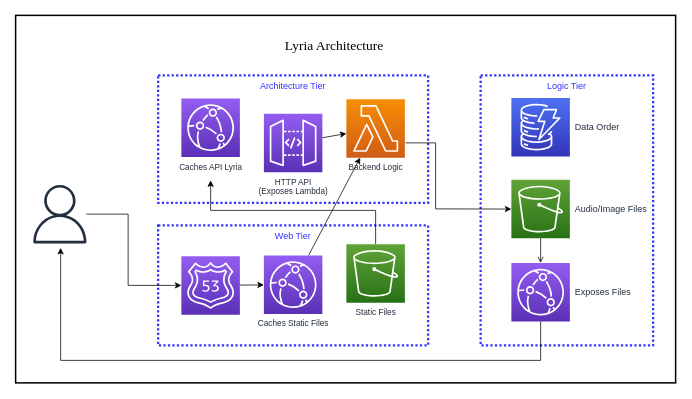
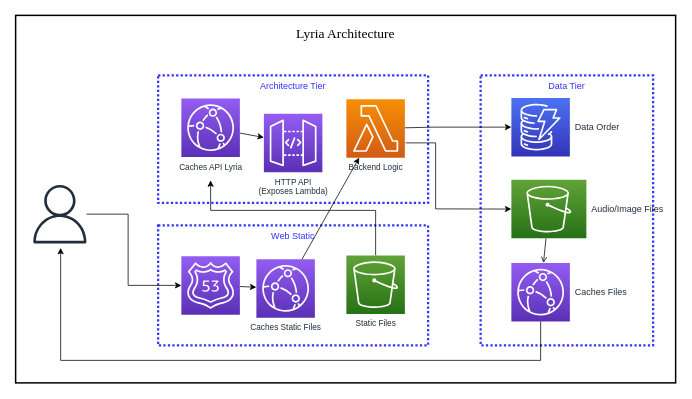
(334, 45) -> (345, 34)
(566, 86) -> (566, 86)
none -> (420, 127)
none -> (249, 135)
(331, 136) -> none
(540, 209) -> (549, 209)
(293, 236) -> (293, 236)
(375, 273) -> (375, 285)
(293, 285) -> (285, 288)
(604, 292) -> (602, 292)
